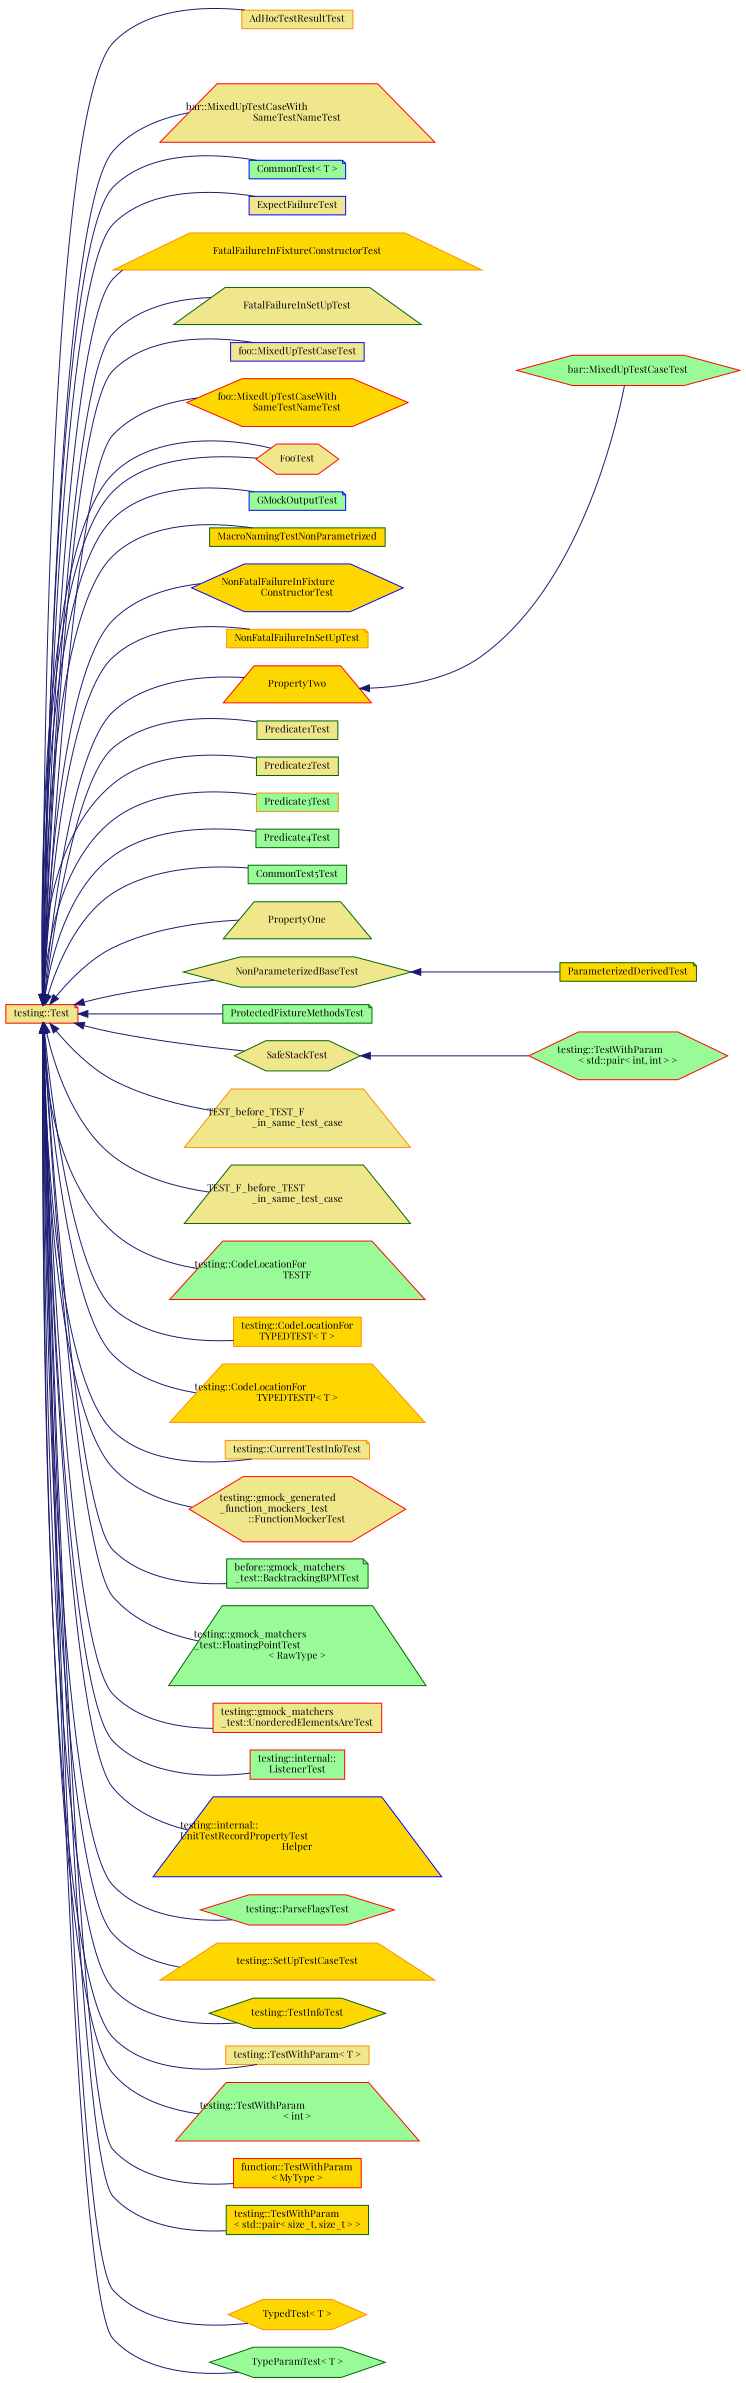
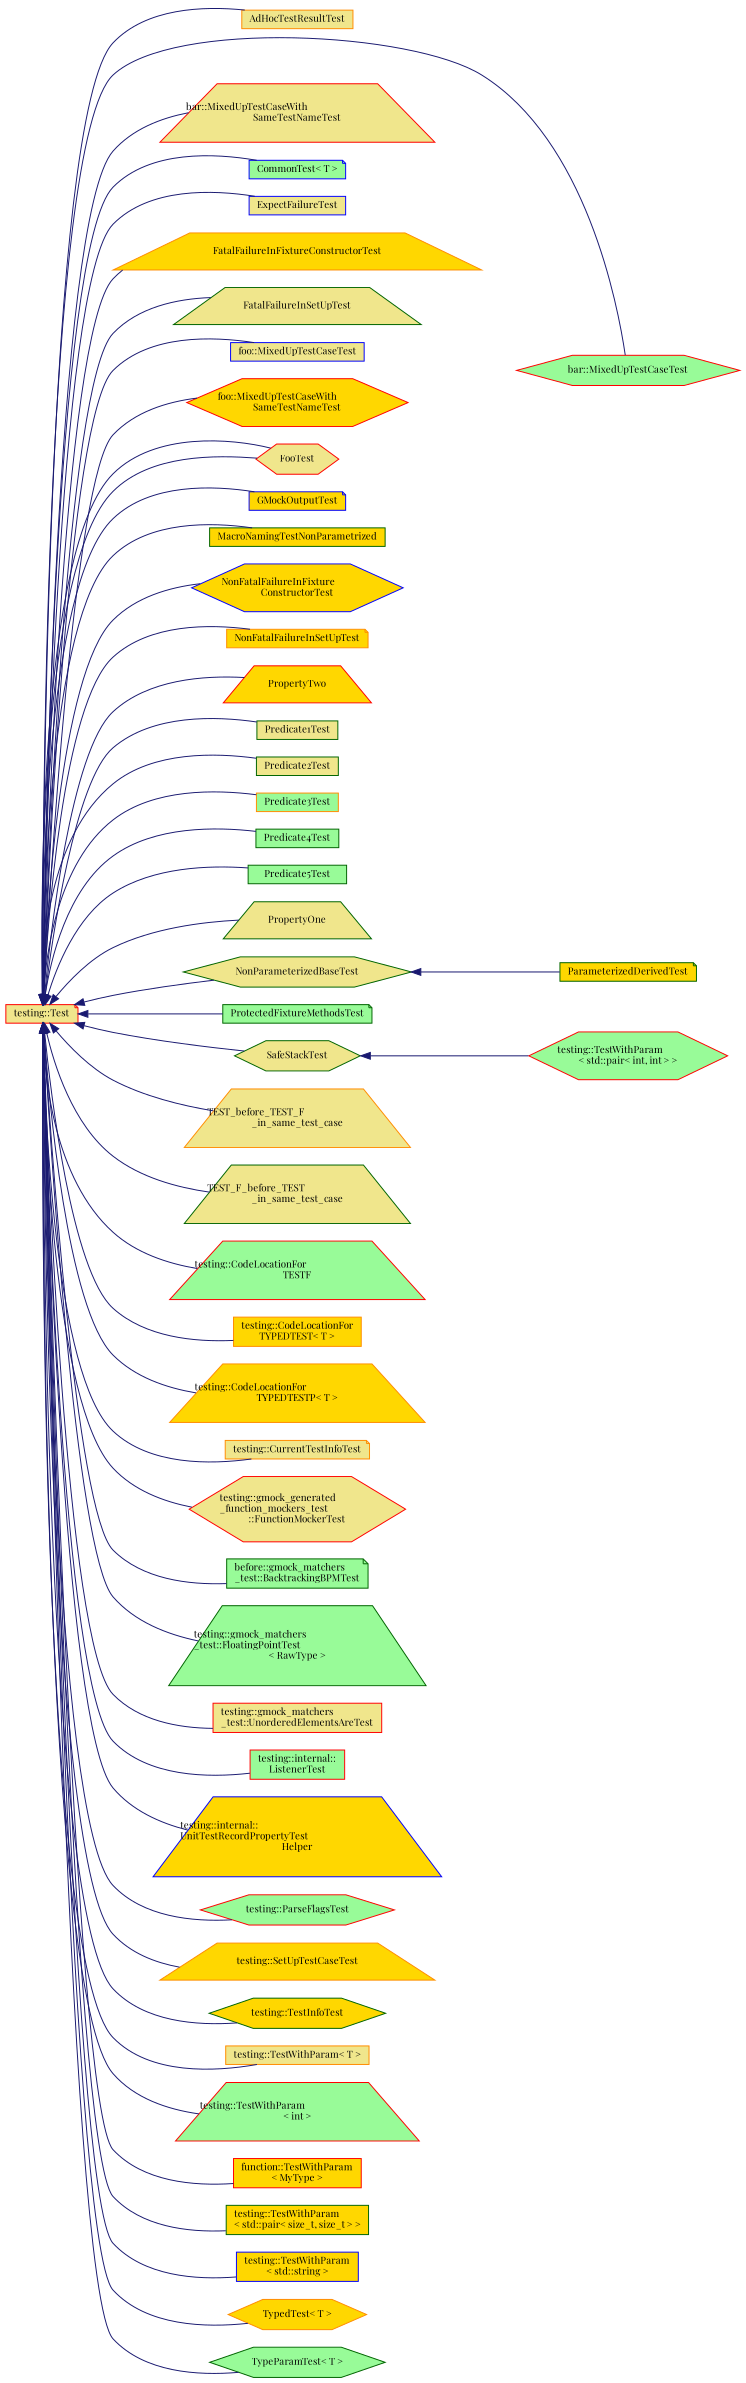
(297, 501) -> (297, 501)
(547, 585) -> (101, 102)
(297, 874) -> (297, 874)
none -> (297, 2267)
